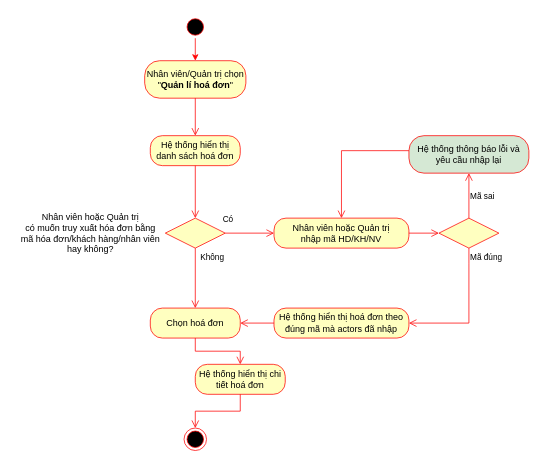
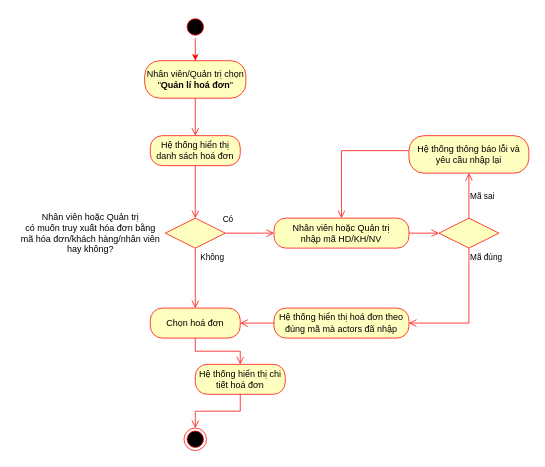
(469, 154) -> (469, 154)
